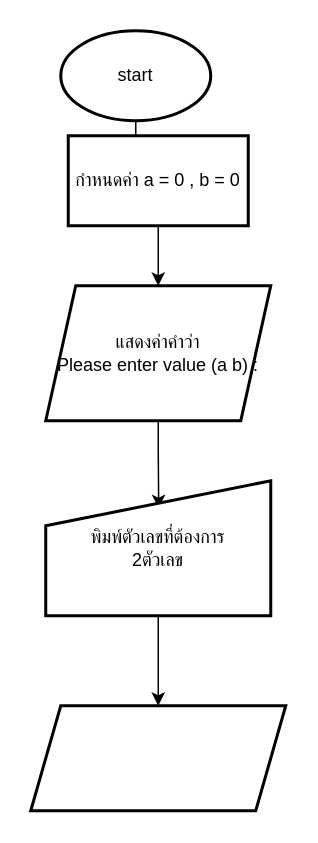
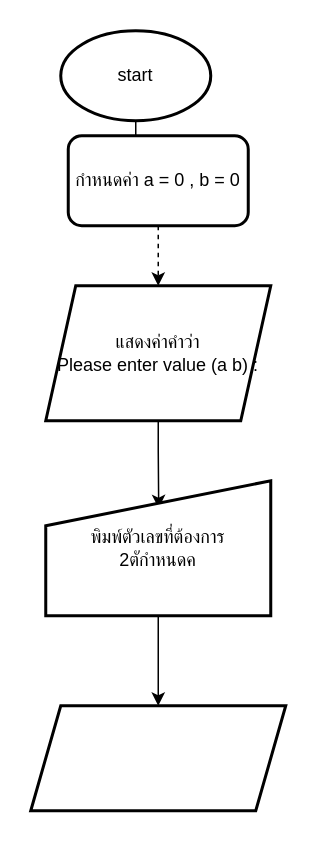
(158, 181) -> (158, 181)
(158, 250) -> (158, 250)
(158, 548) -> (158, 548)
